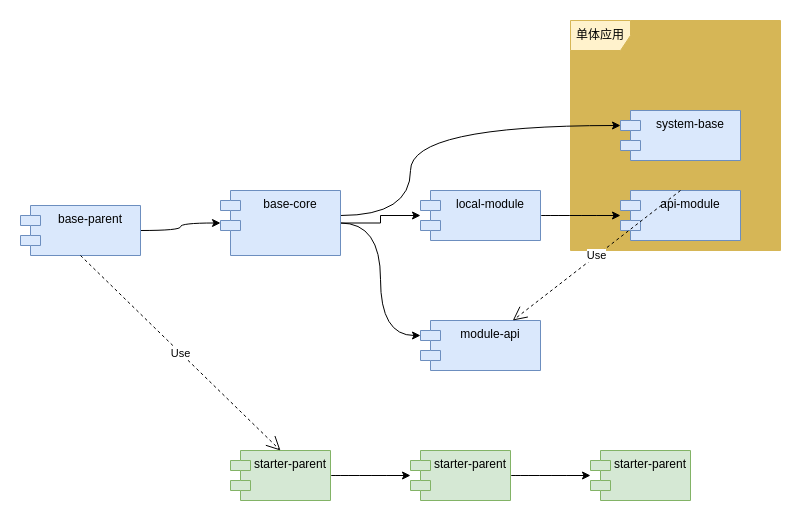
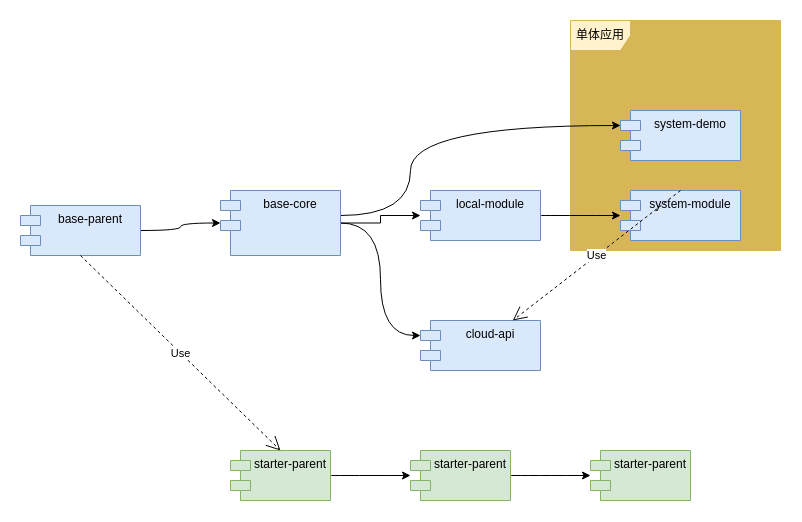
(690, 124) -> (690, 124)
(690, 204) -> (690, 204)
(490, 334) -> (490, 334)
